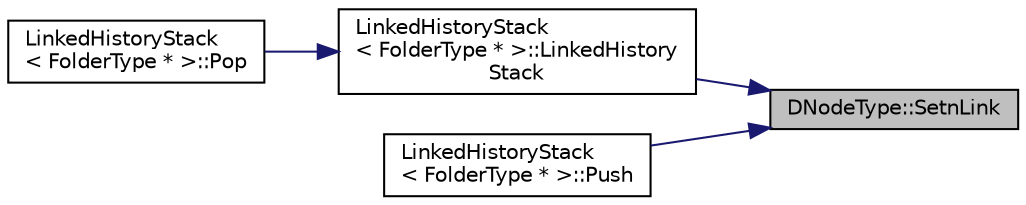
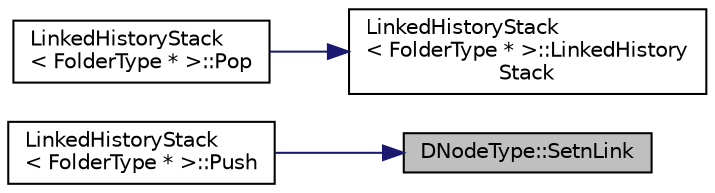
(723, 83) -> none
